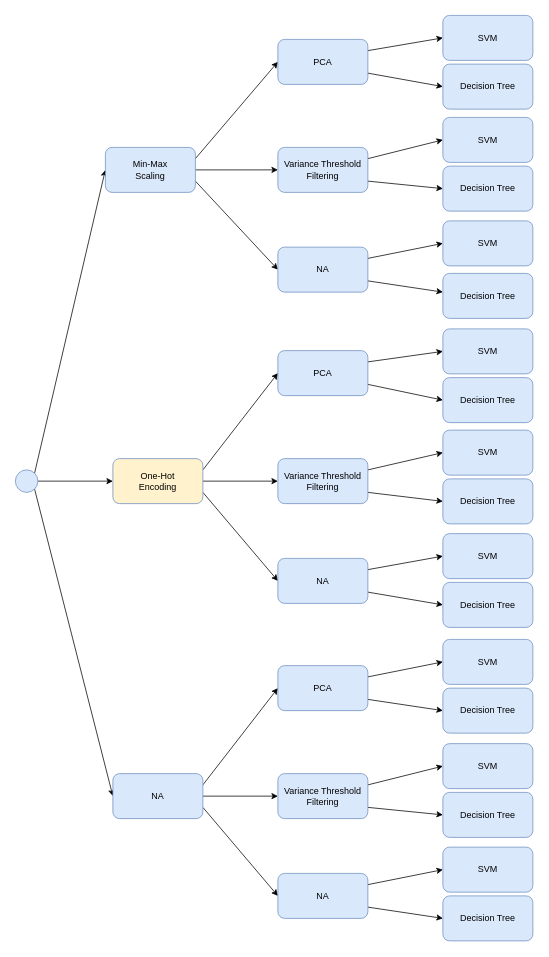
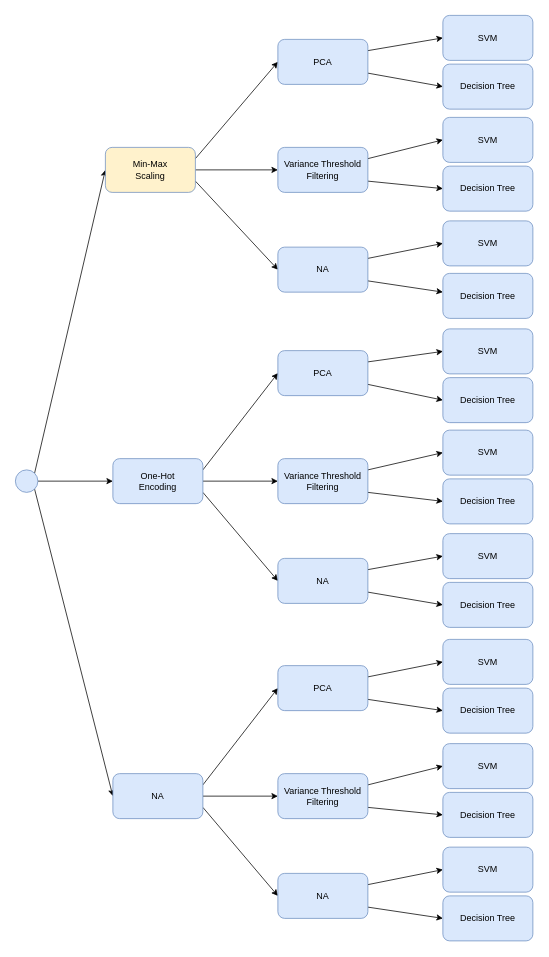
(150, 170) -> (150, 170)
(158, 481) -> (158, 481)
